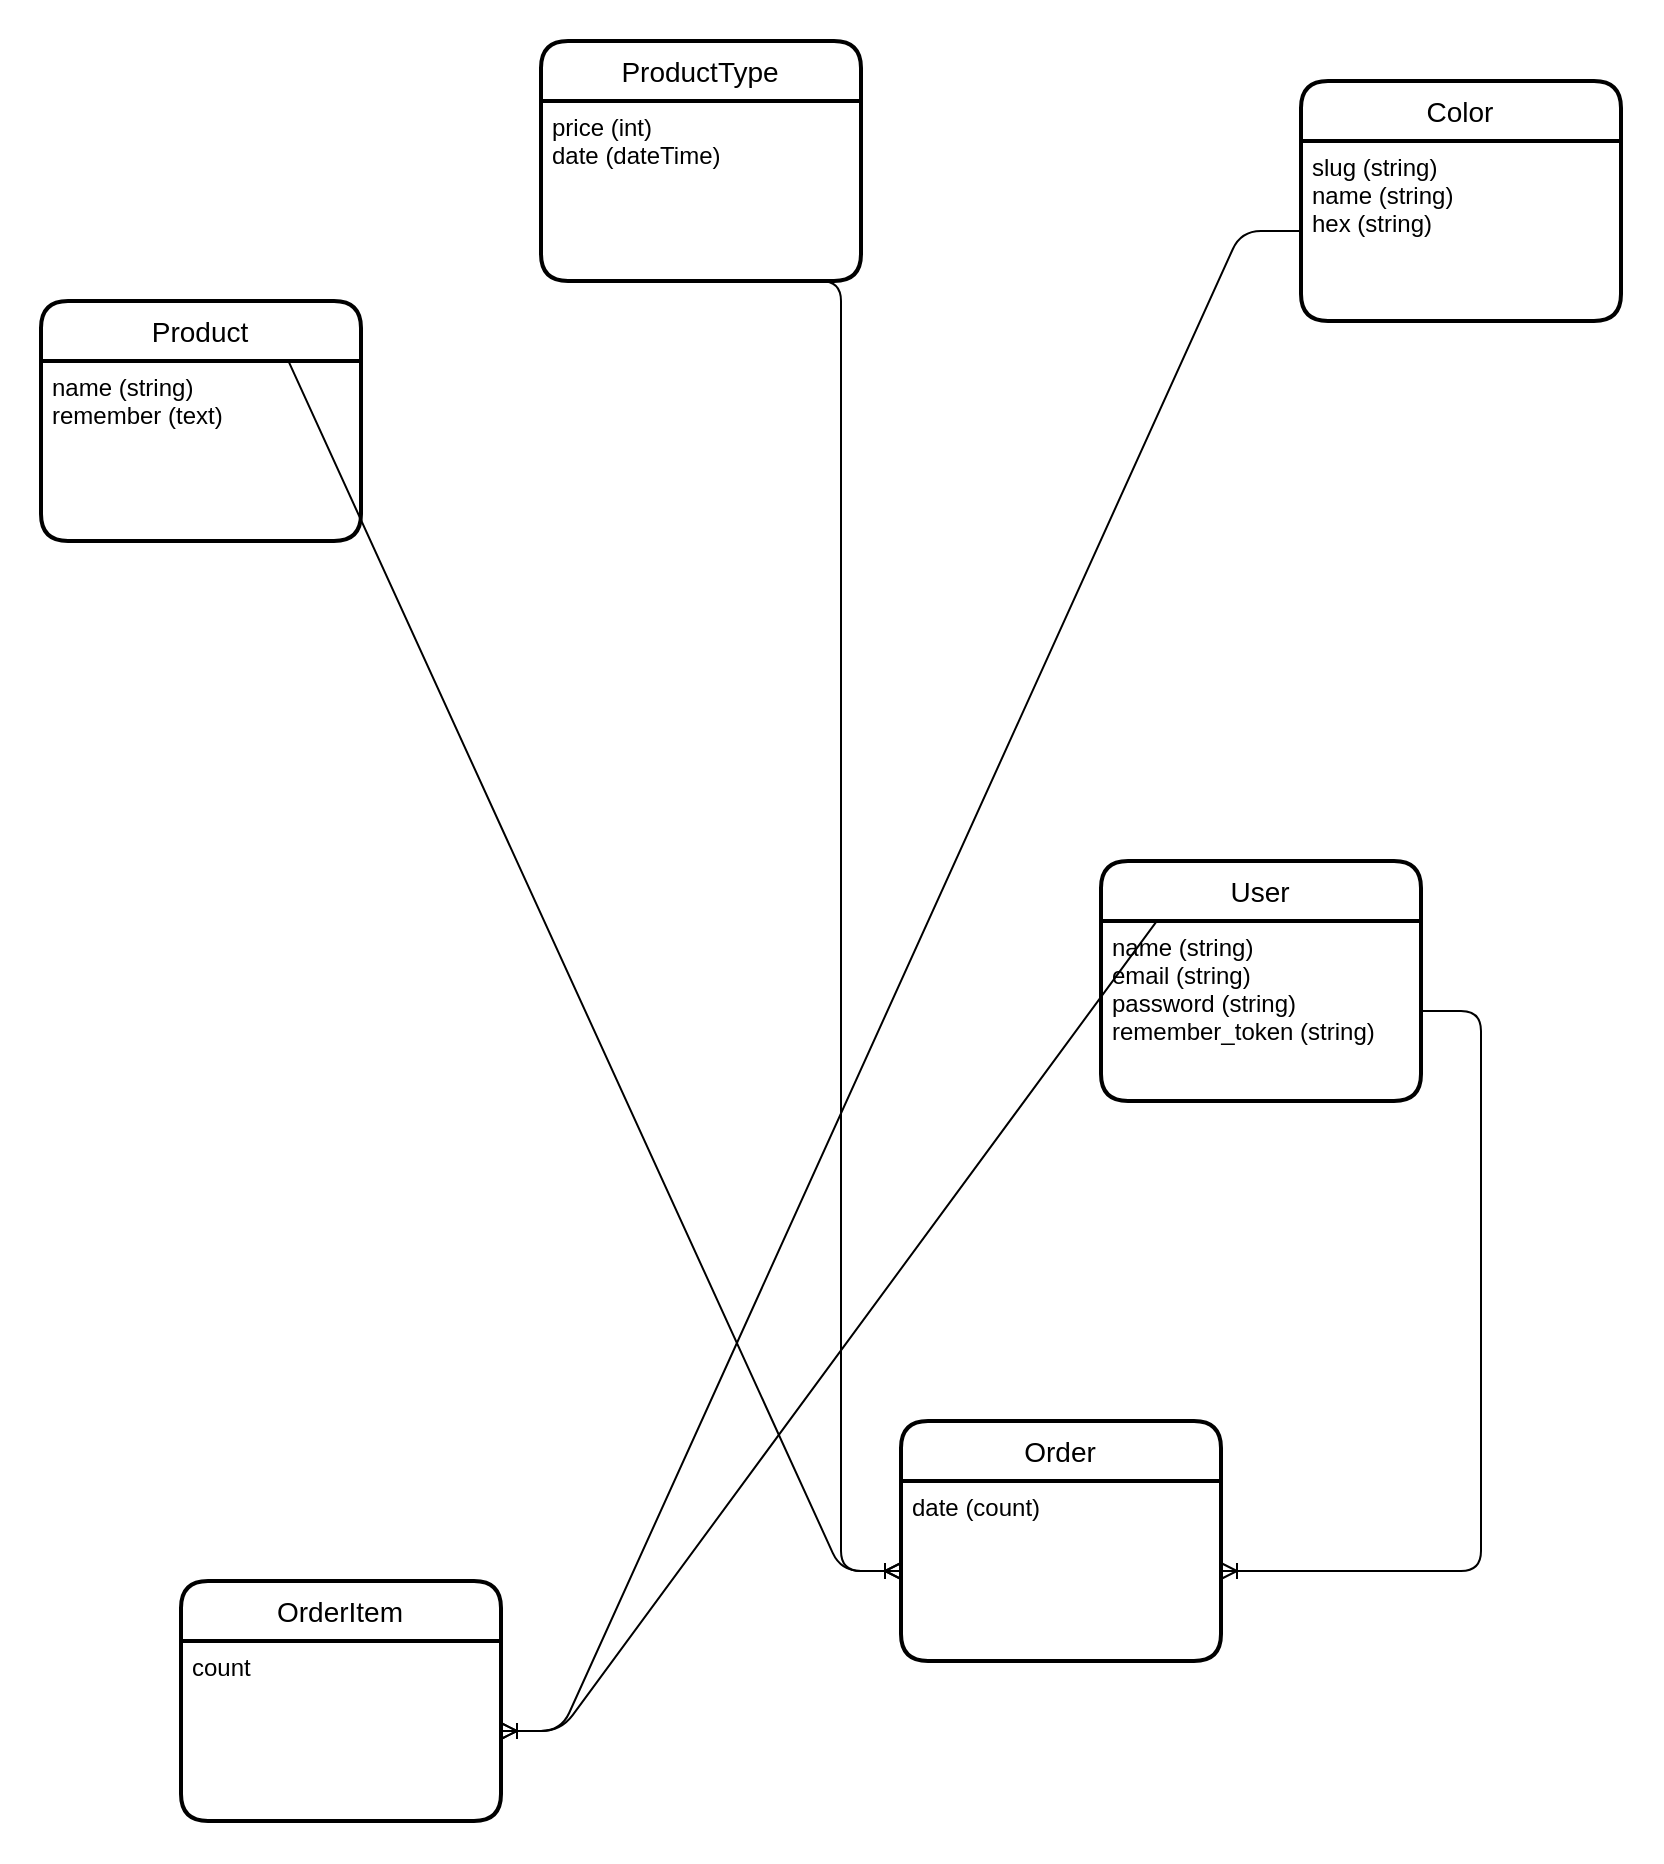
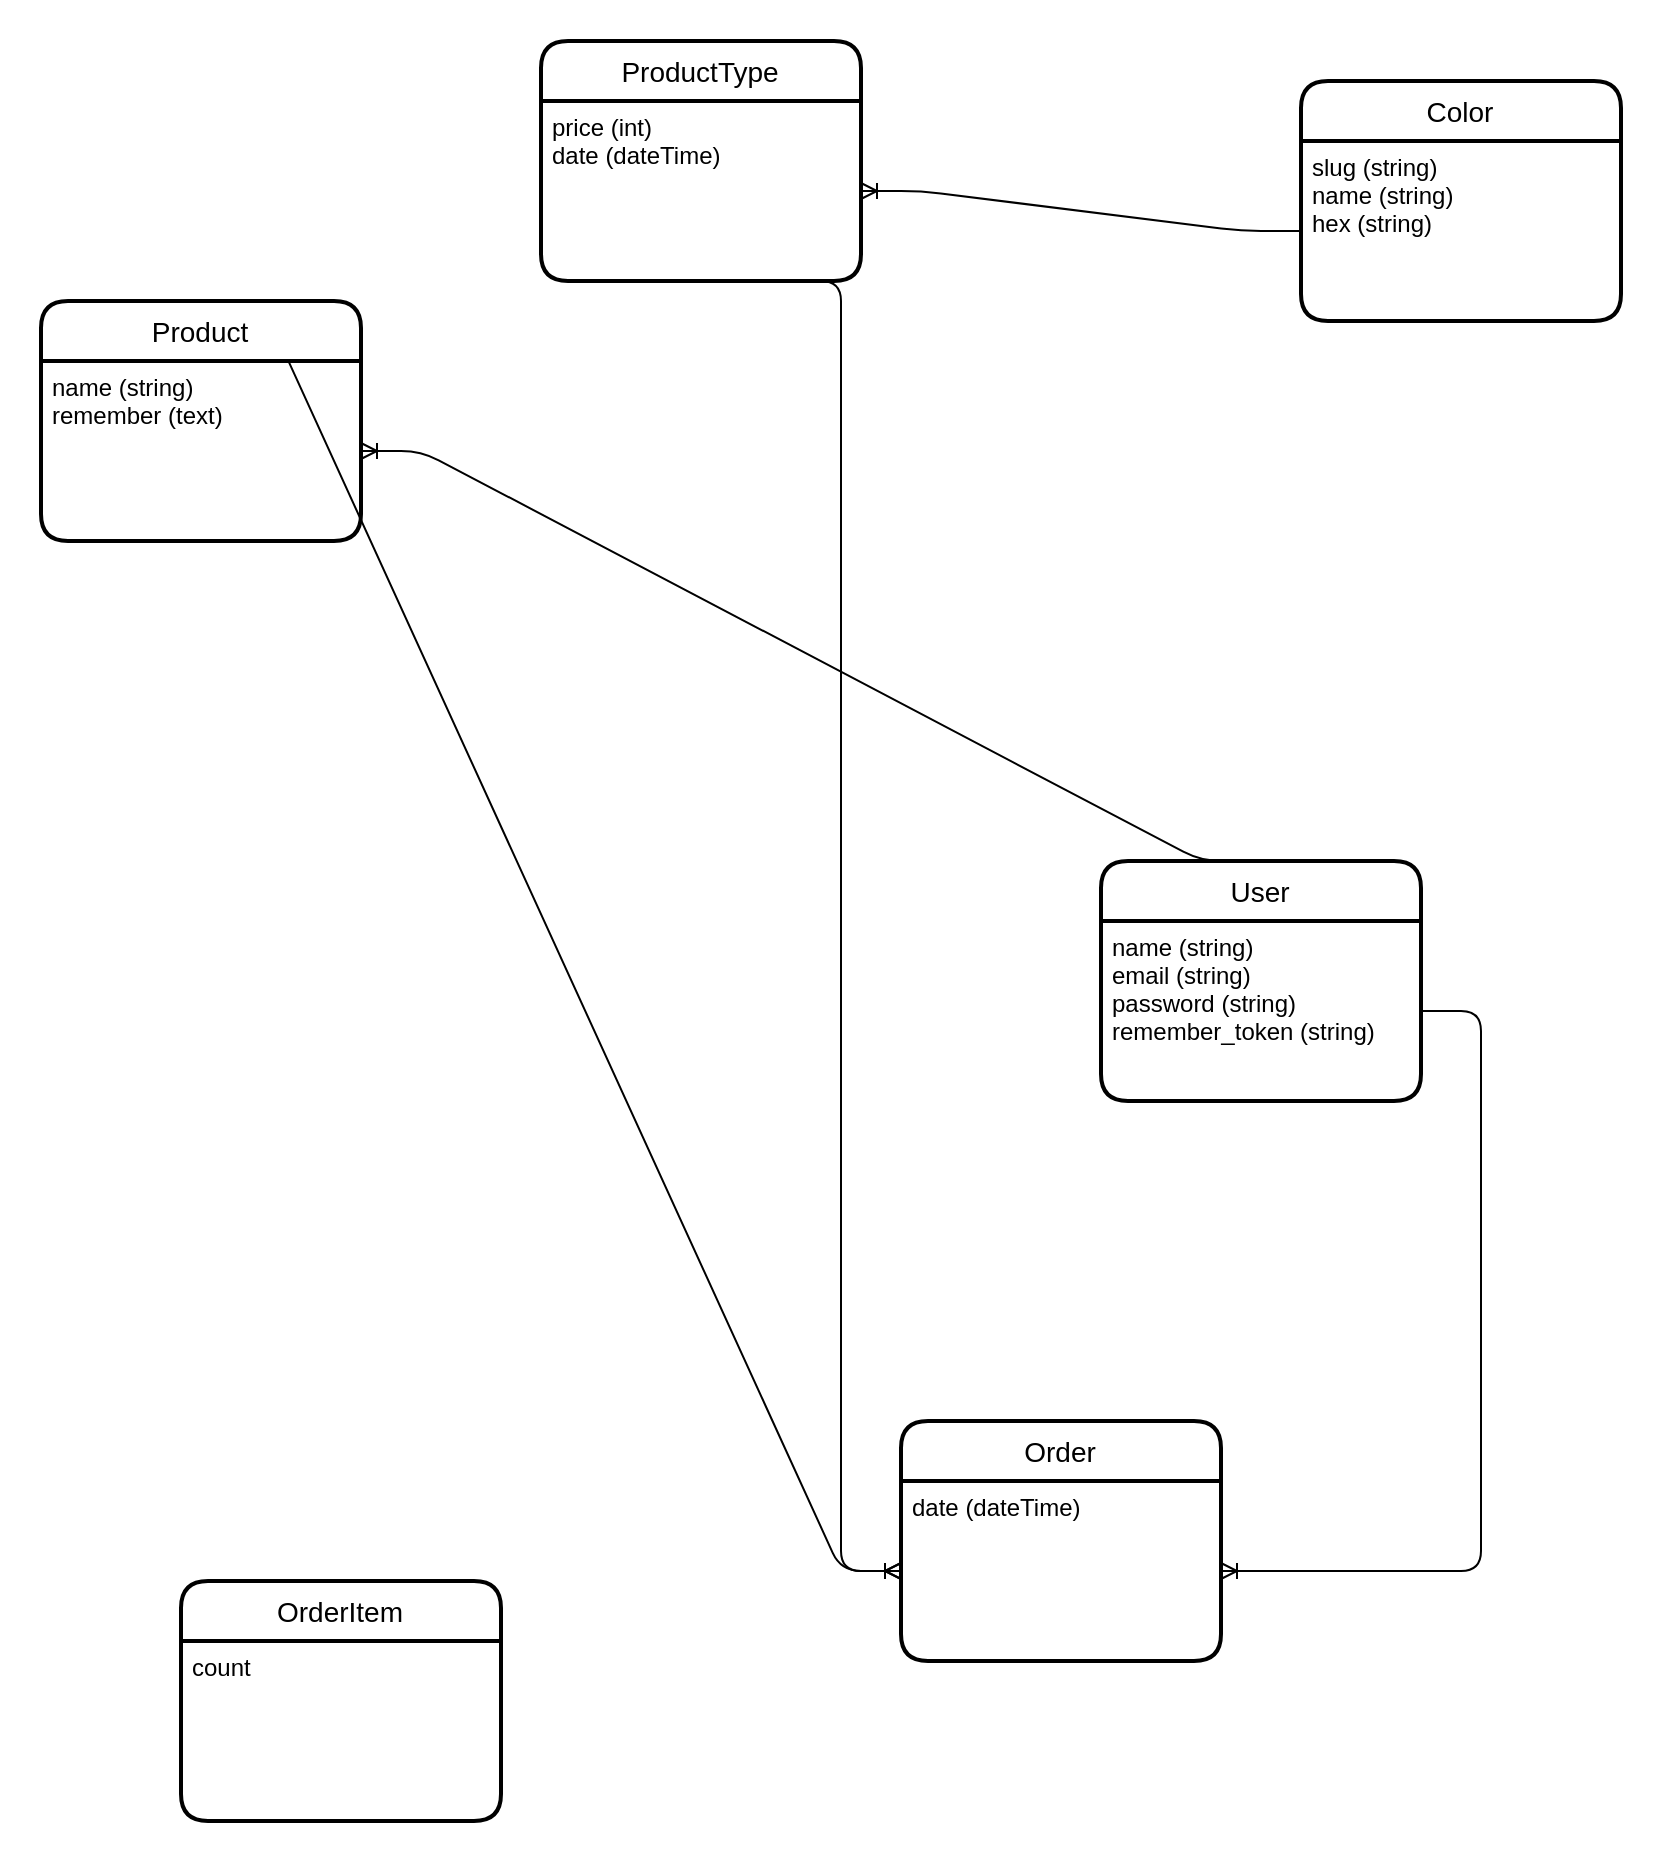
(1044, 665) -> (1061, 209)
(972, 1173) -> (609, 550)
(990, 1508) -> (1007, 1508)
